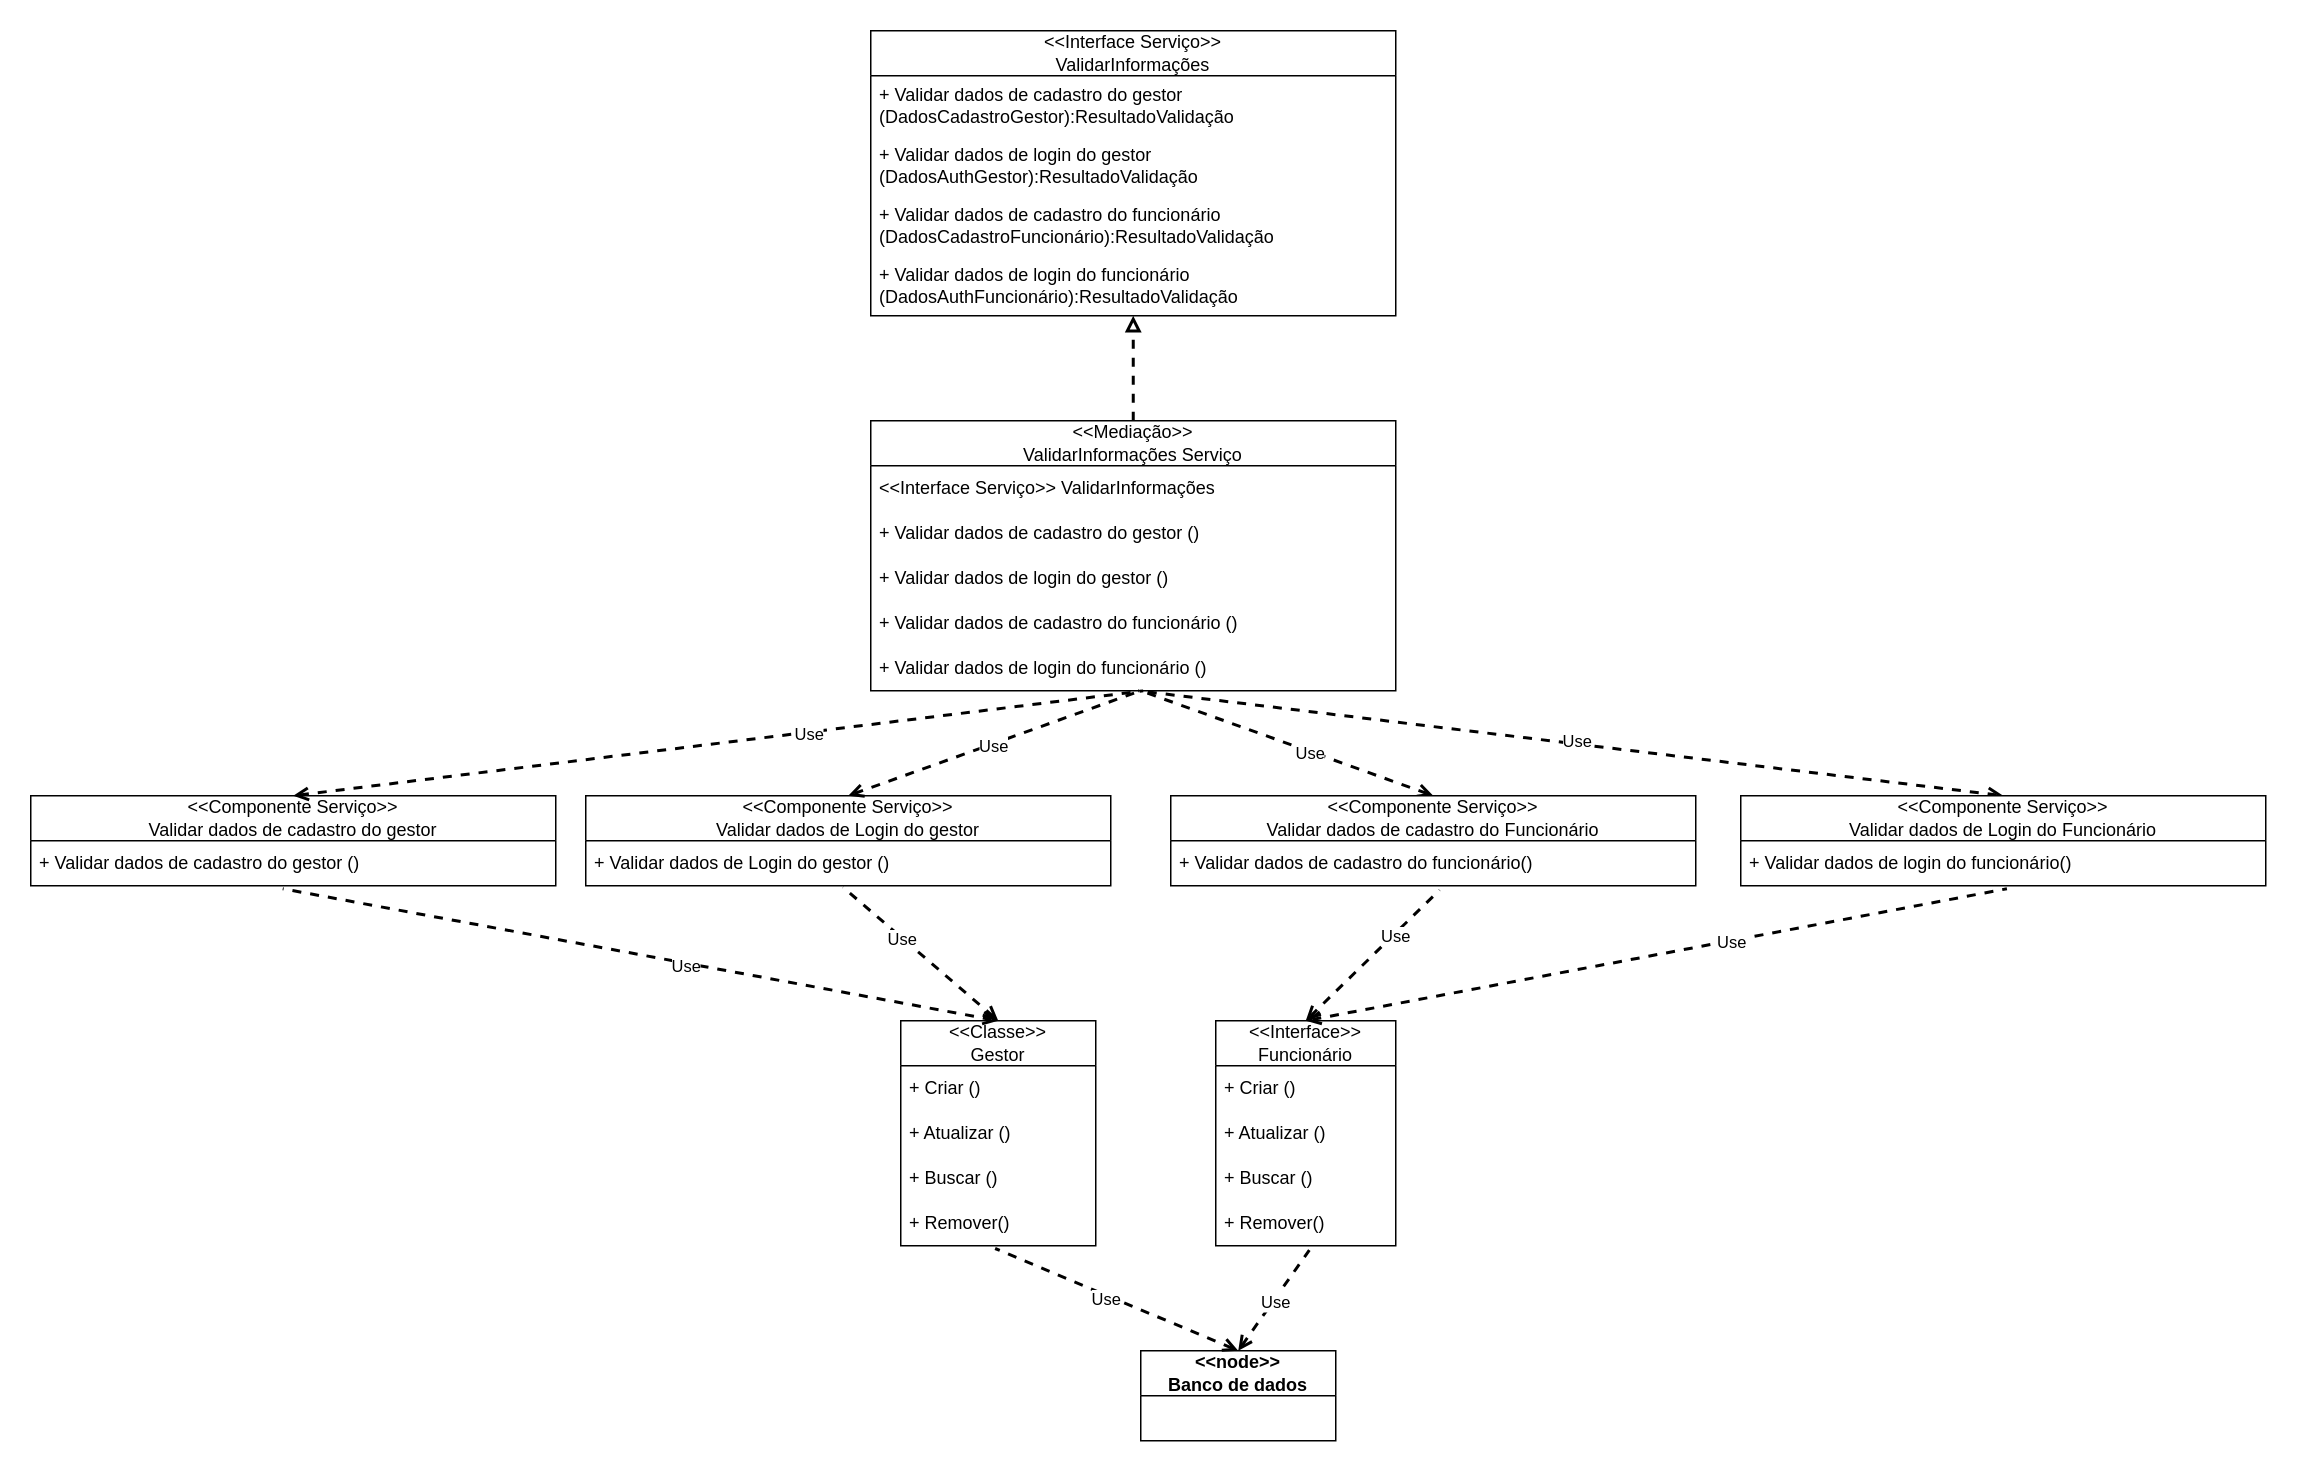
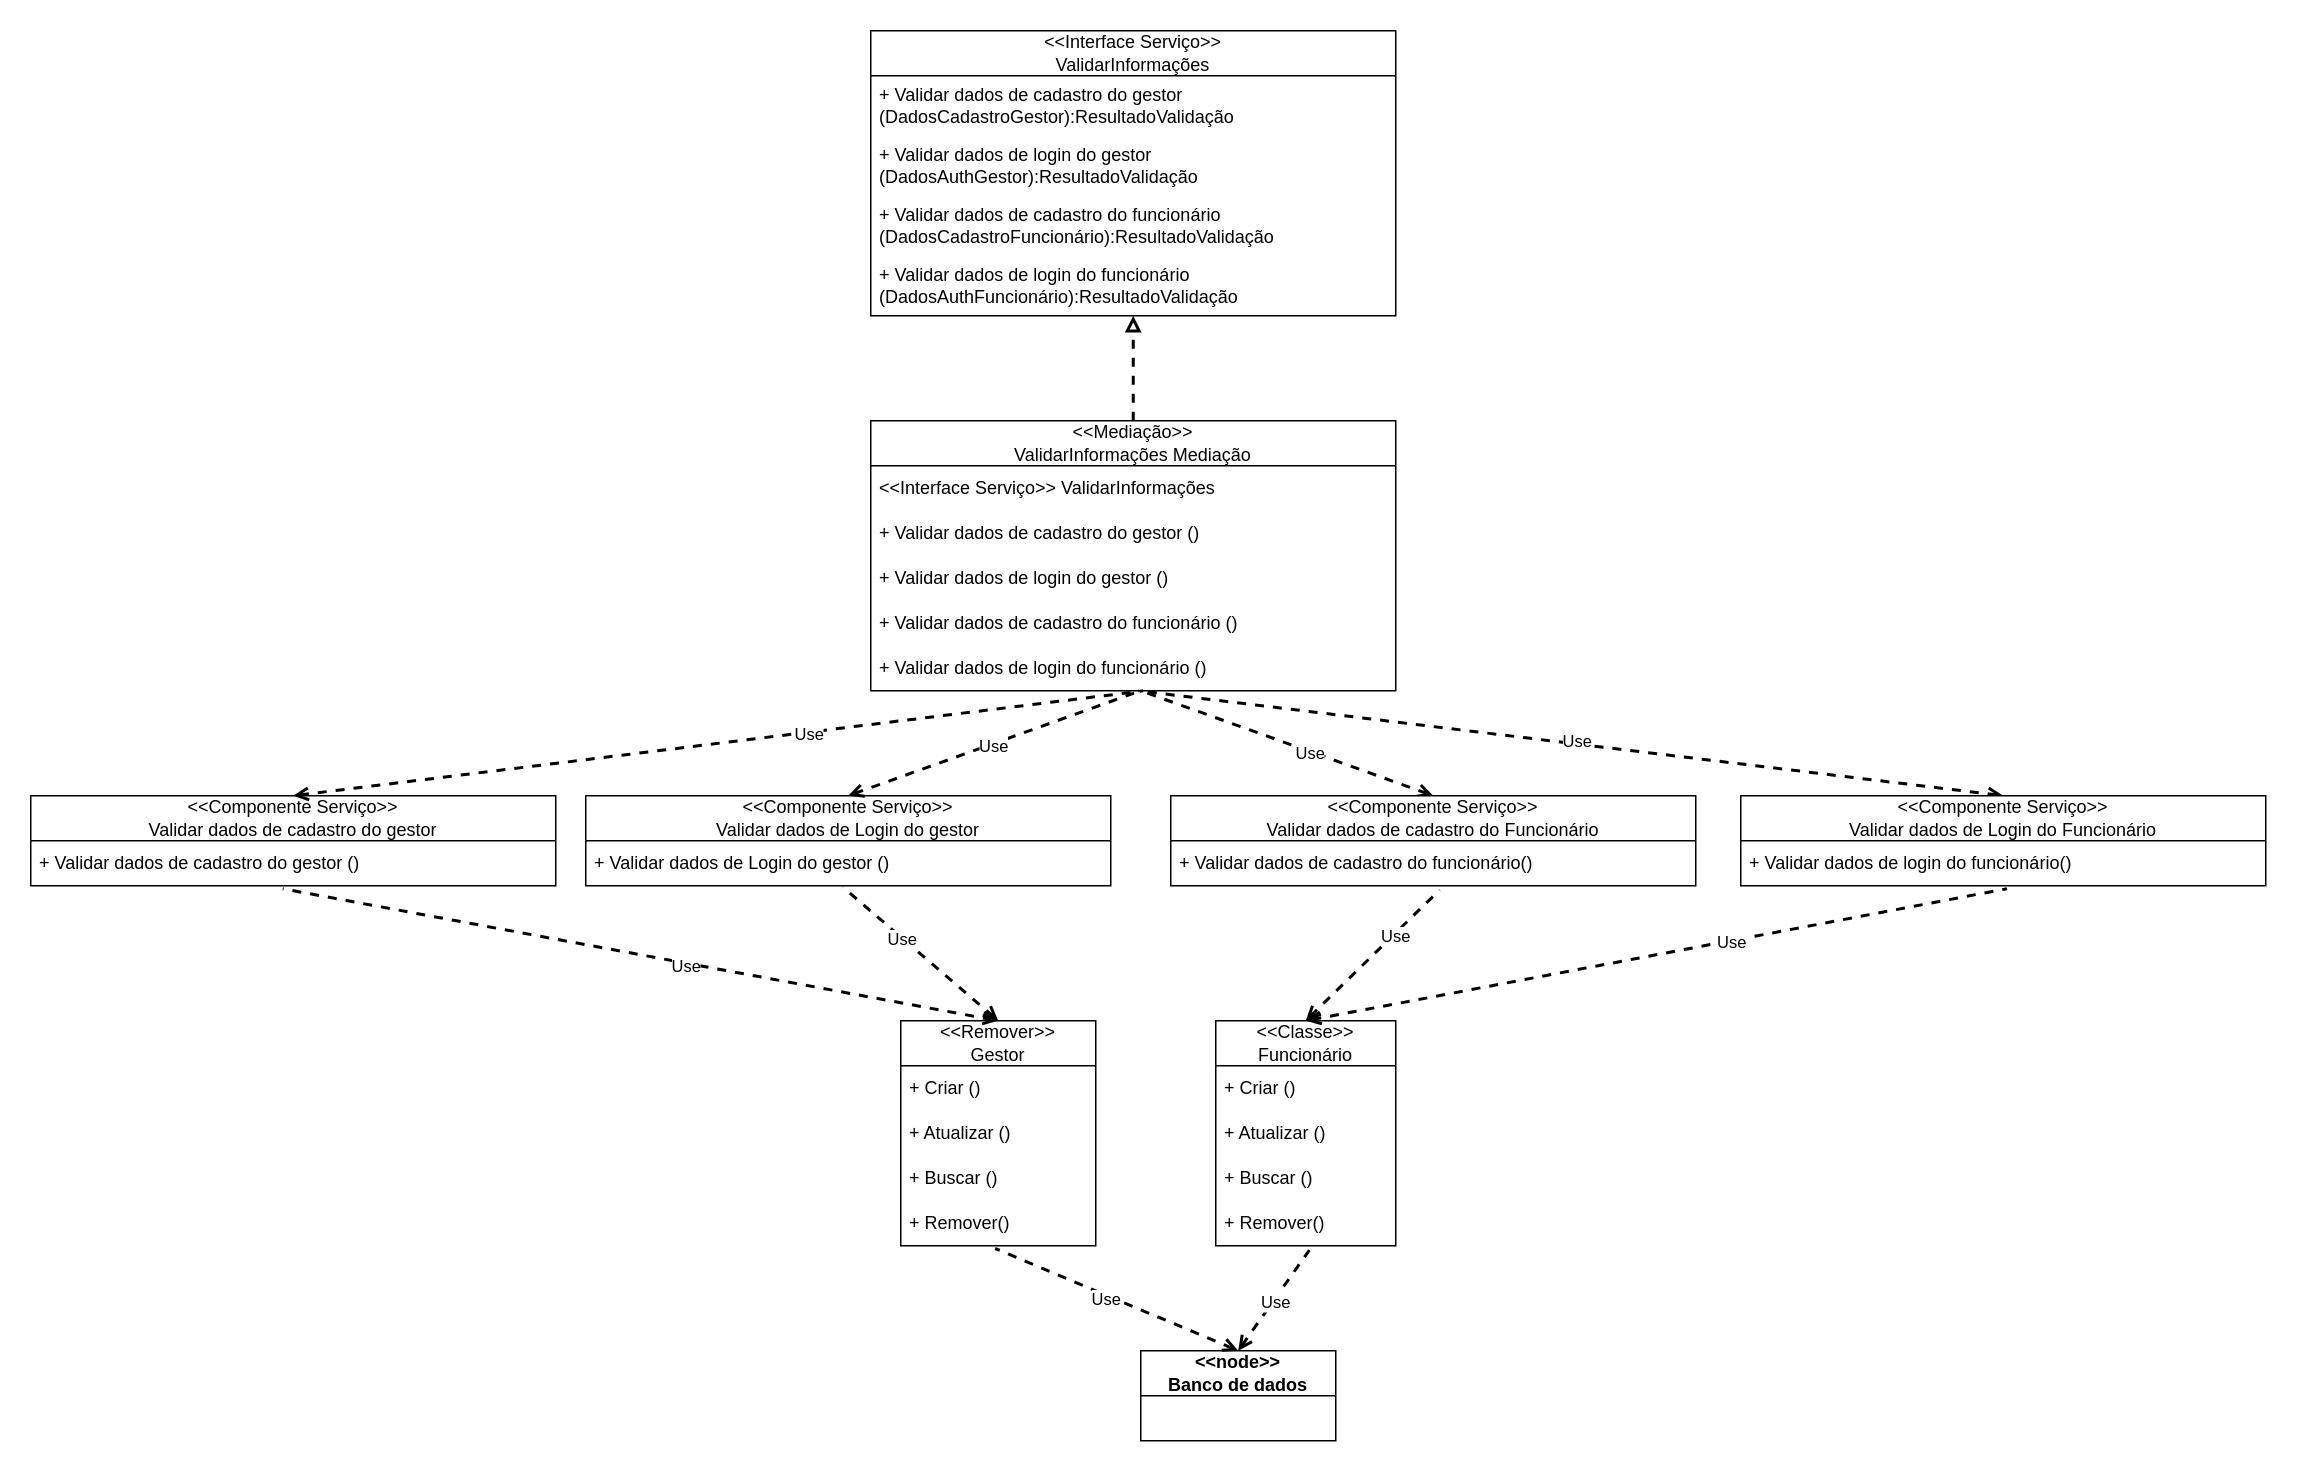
(1133, 443) -> (1133, 443)
(998, 1043) -> (998, 1043)
(1306, 1043) -> (1306, 1043)
